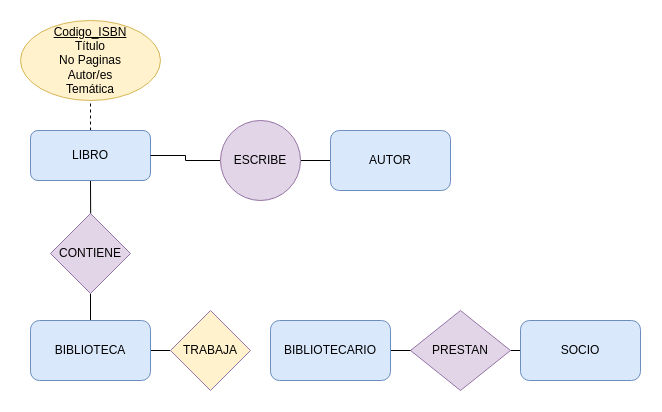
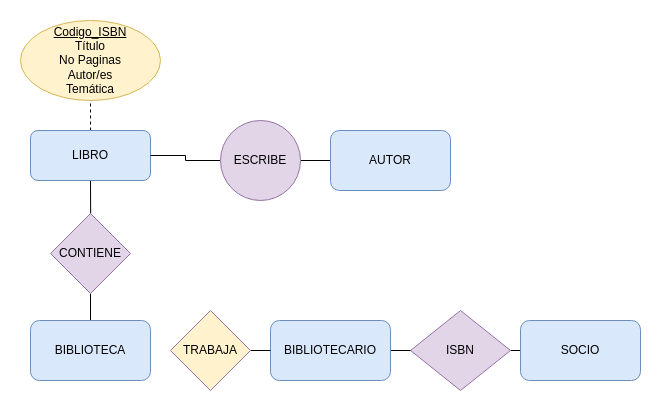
(161, 351) -> none
none -> (261, 351)
(461, 351) -> (461, 351)
